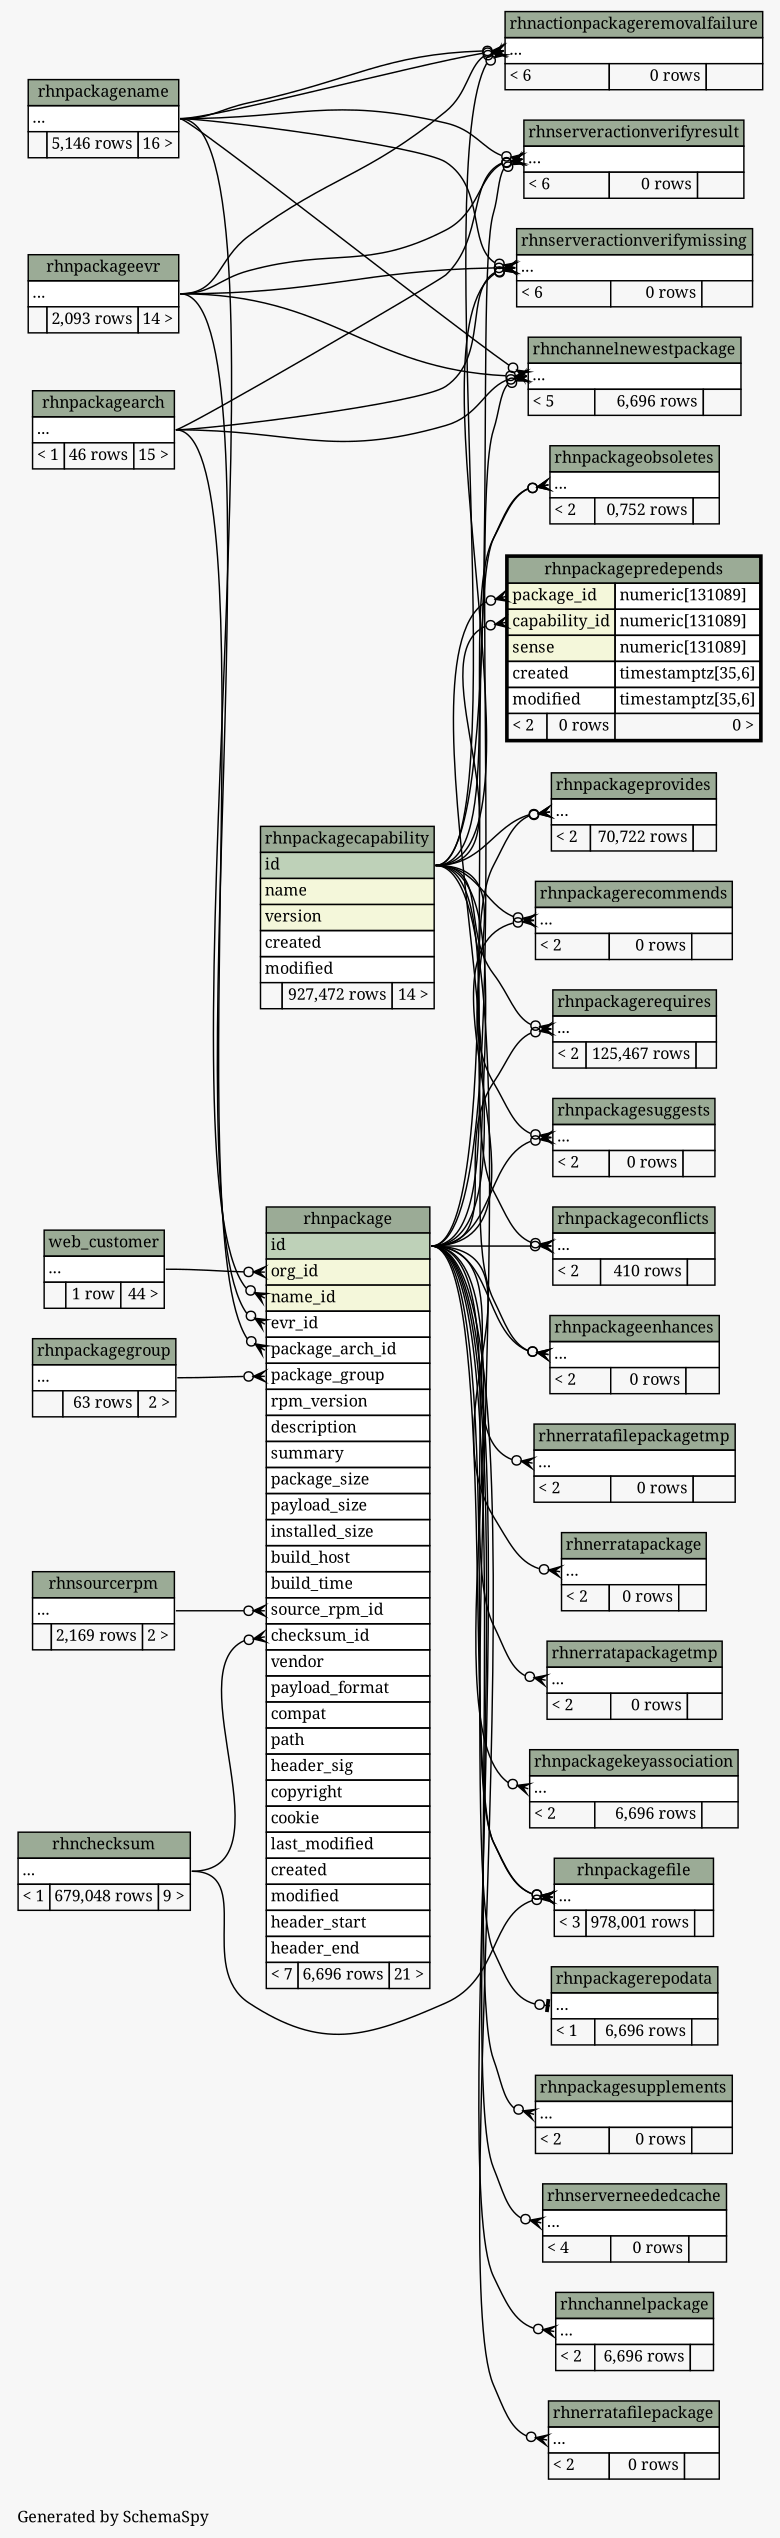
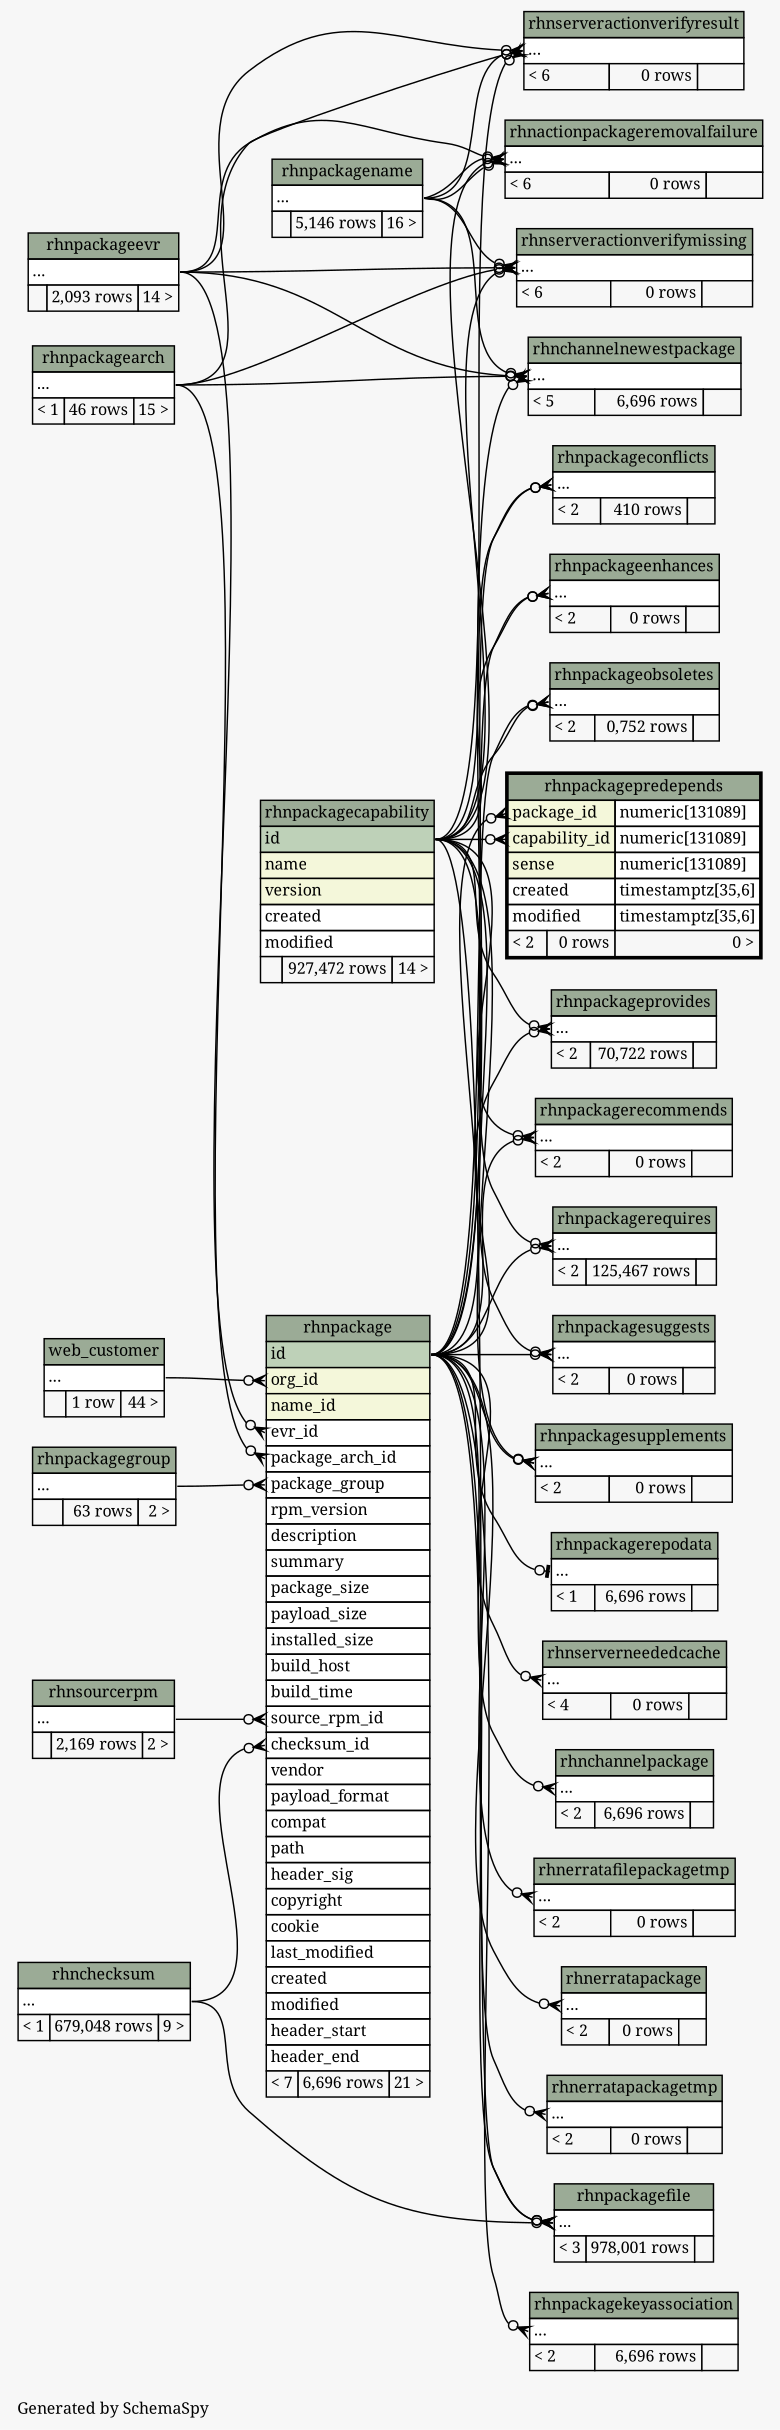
(223, 699) -> none
none -> (486, 1141)
(634, 2440) -> none
